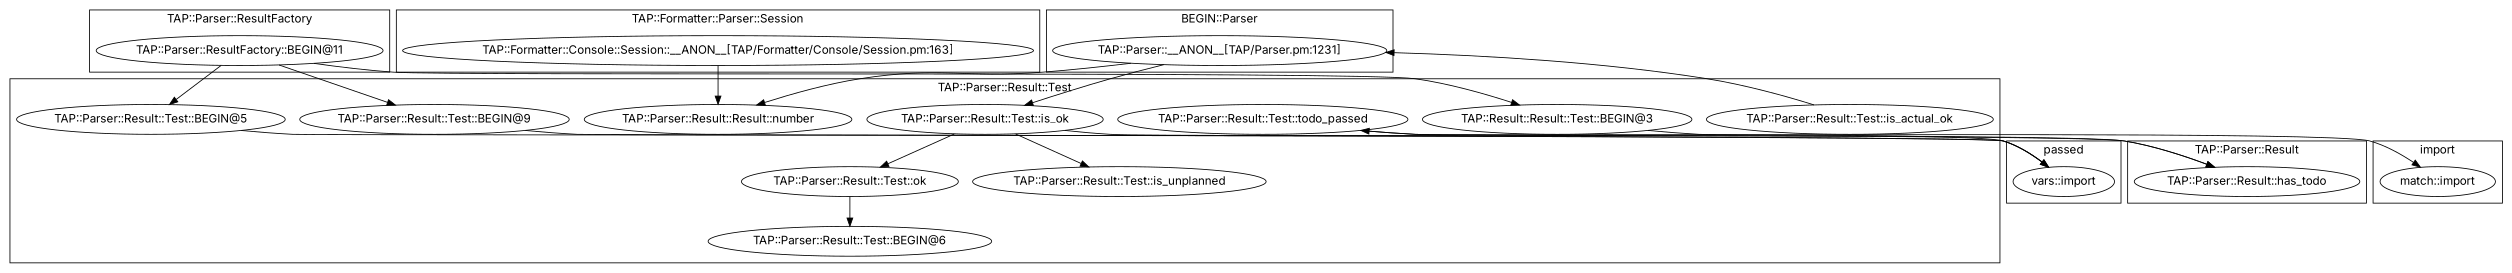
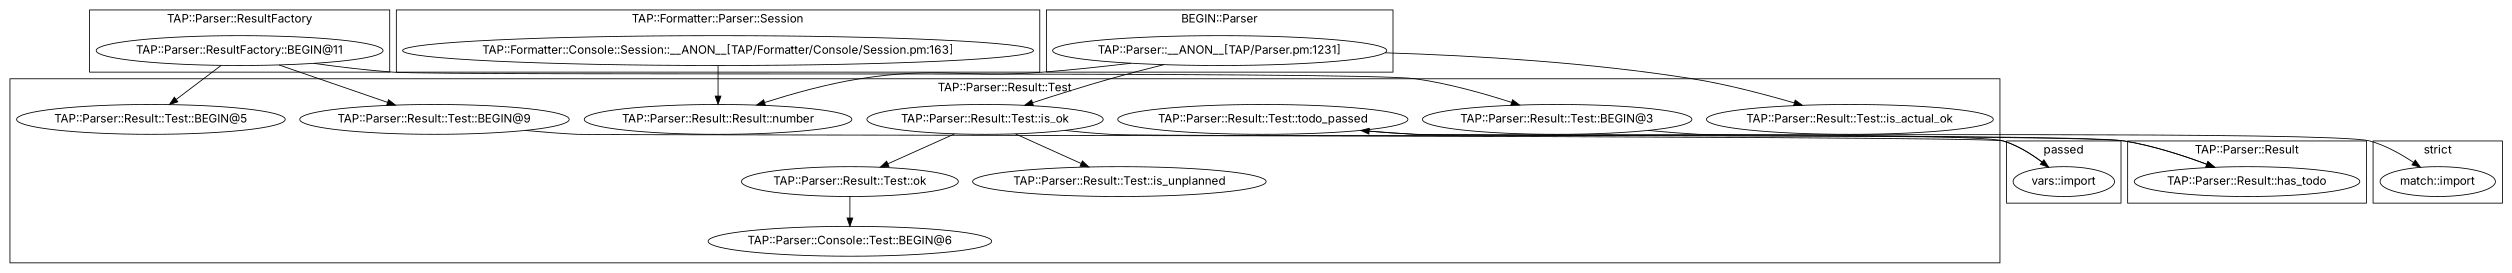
(1606, 66) -> (1591, 66)
(1557, 119) -> (1557, 119)
(1144, 136) -> none
(2438, 150) -> (2438, 150)
(850, 241) -> (850, 241)
